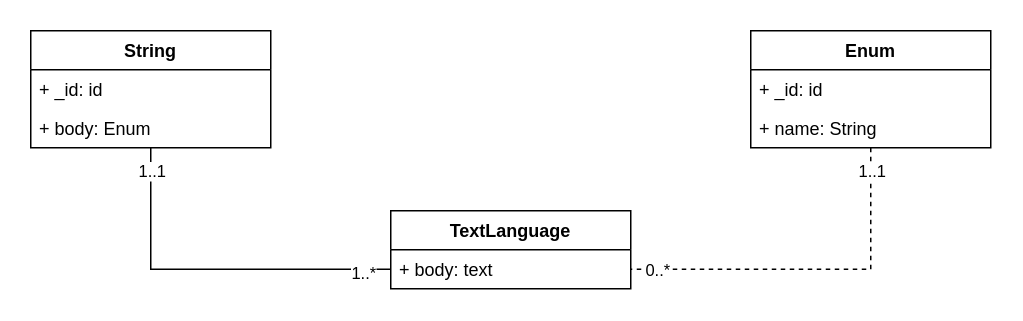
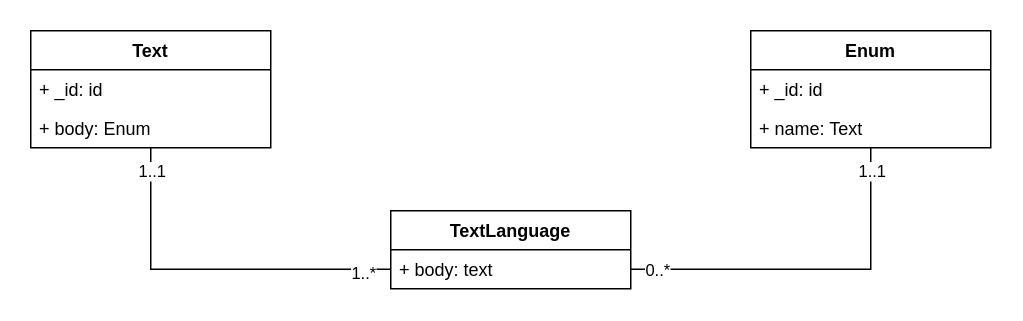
(150, 51) -> (150, 51)
(820, 129) -> (812, 129)
(815, 269) -> (815, 269)
